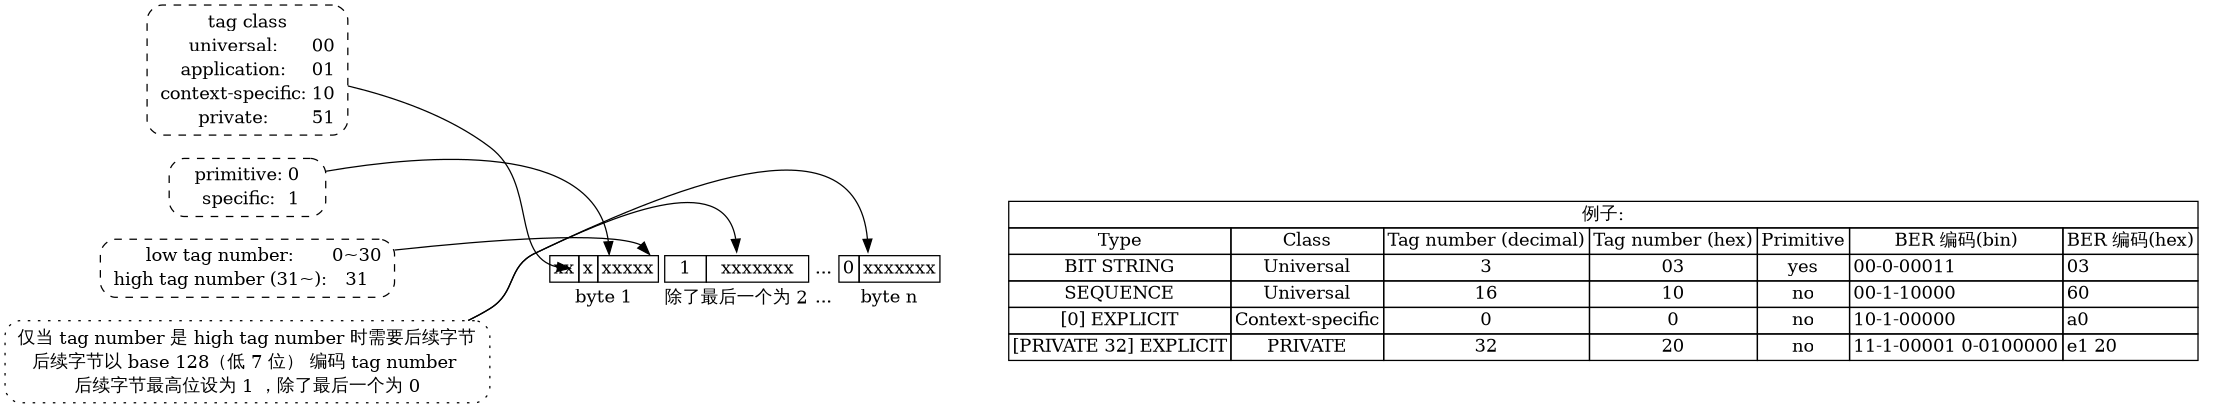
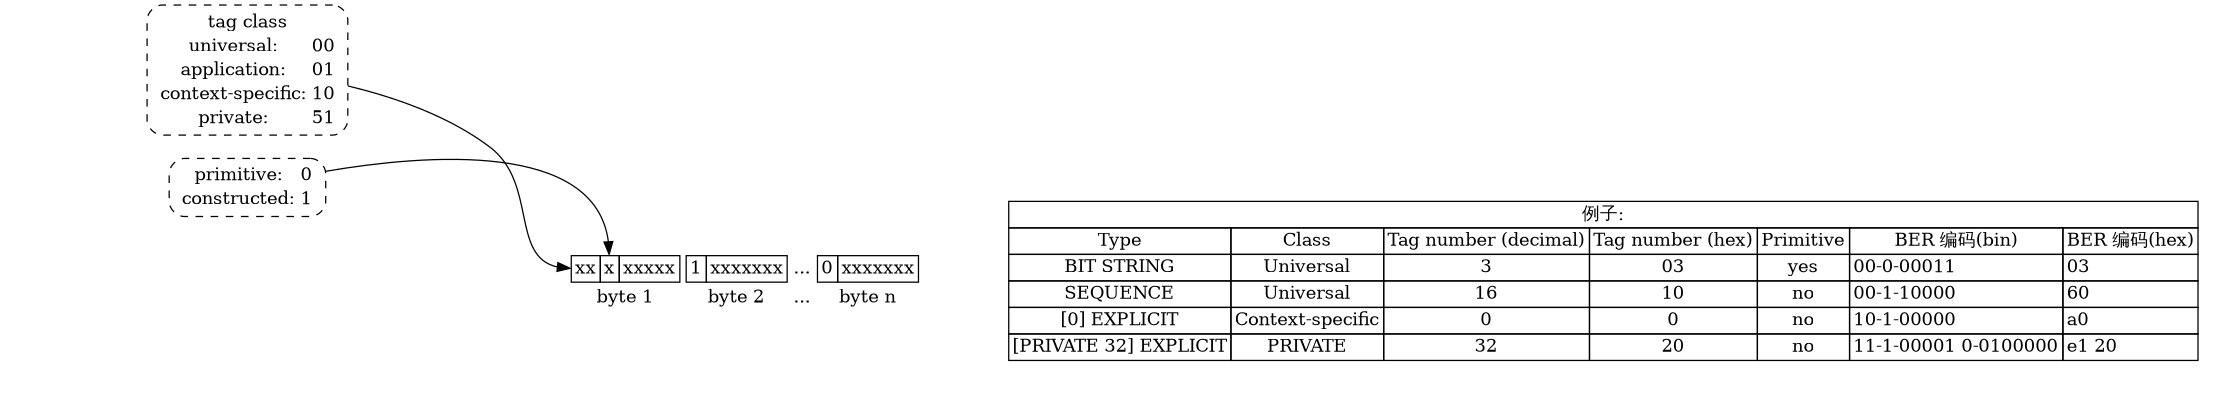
(239, 199) -> (239, 199)
(247, 268) -> none
(737, 297) -> (737, 297)
(247, 362) -> none
